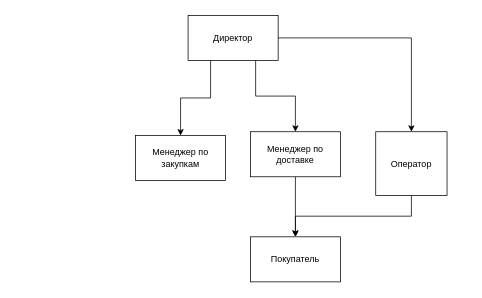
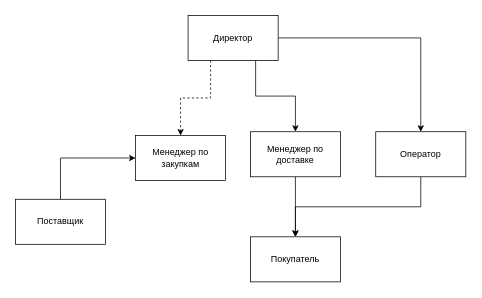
(198, 98) -> (198, 98)
(411, 164) -> (420, 154)
none -> (60, 178)
none -> (60, 222)
